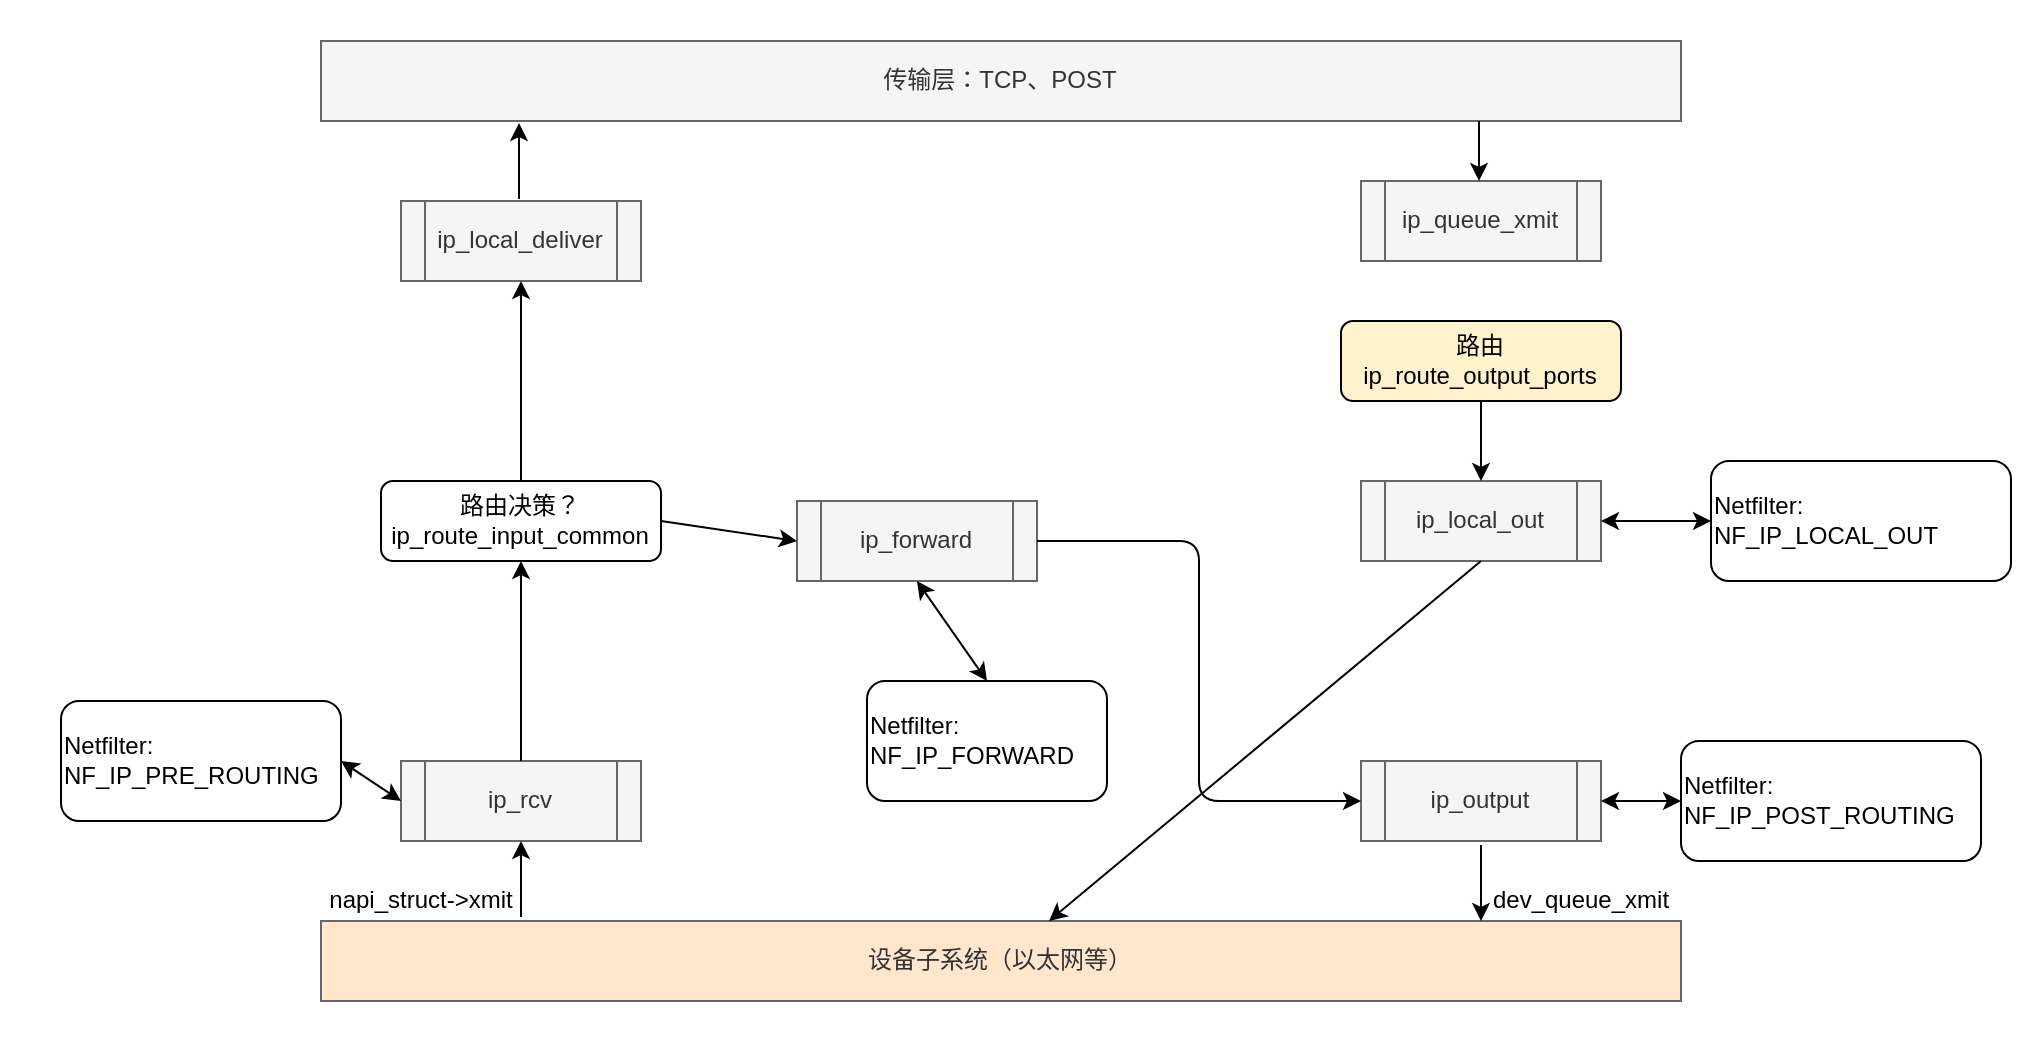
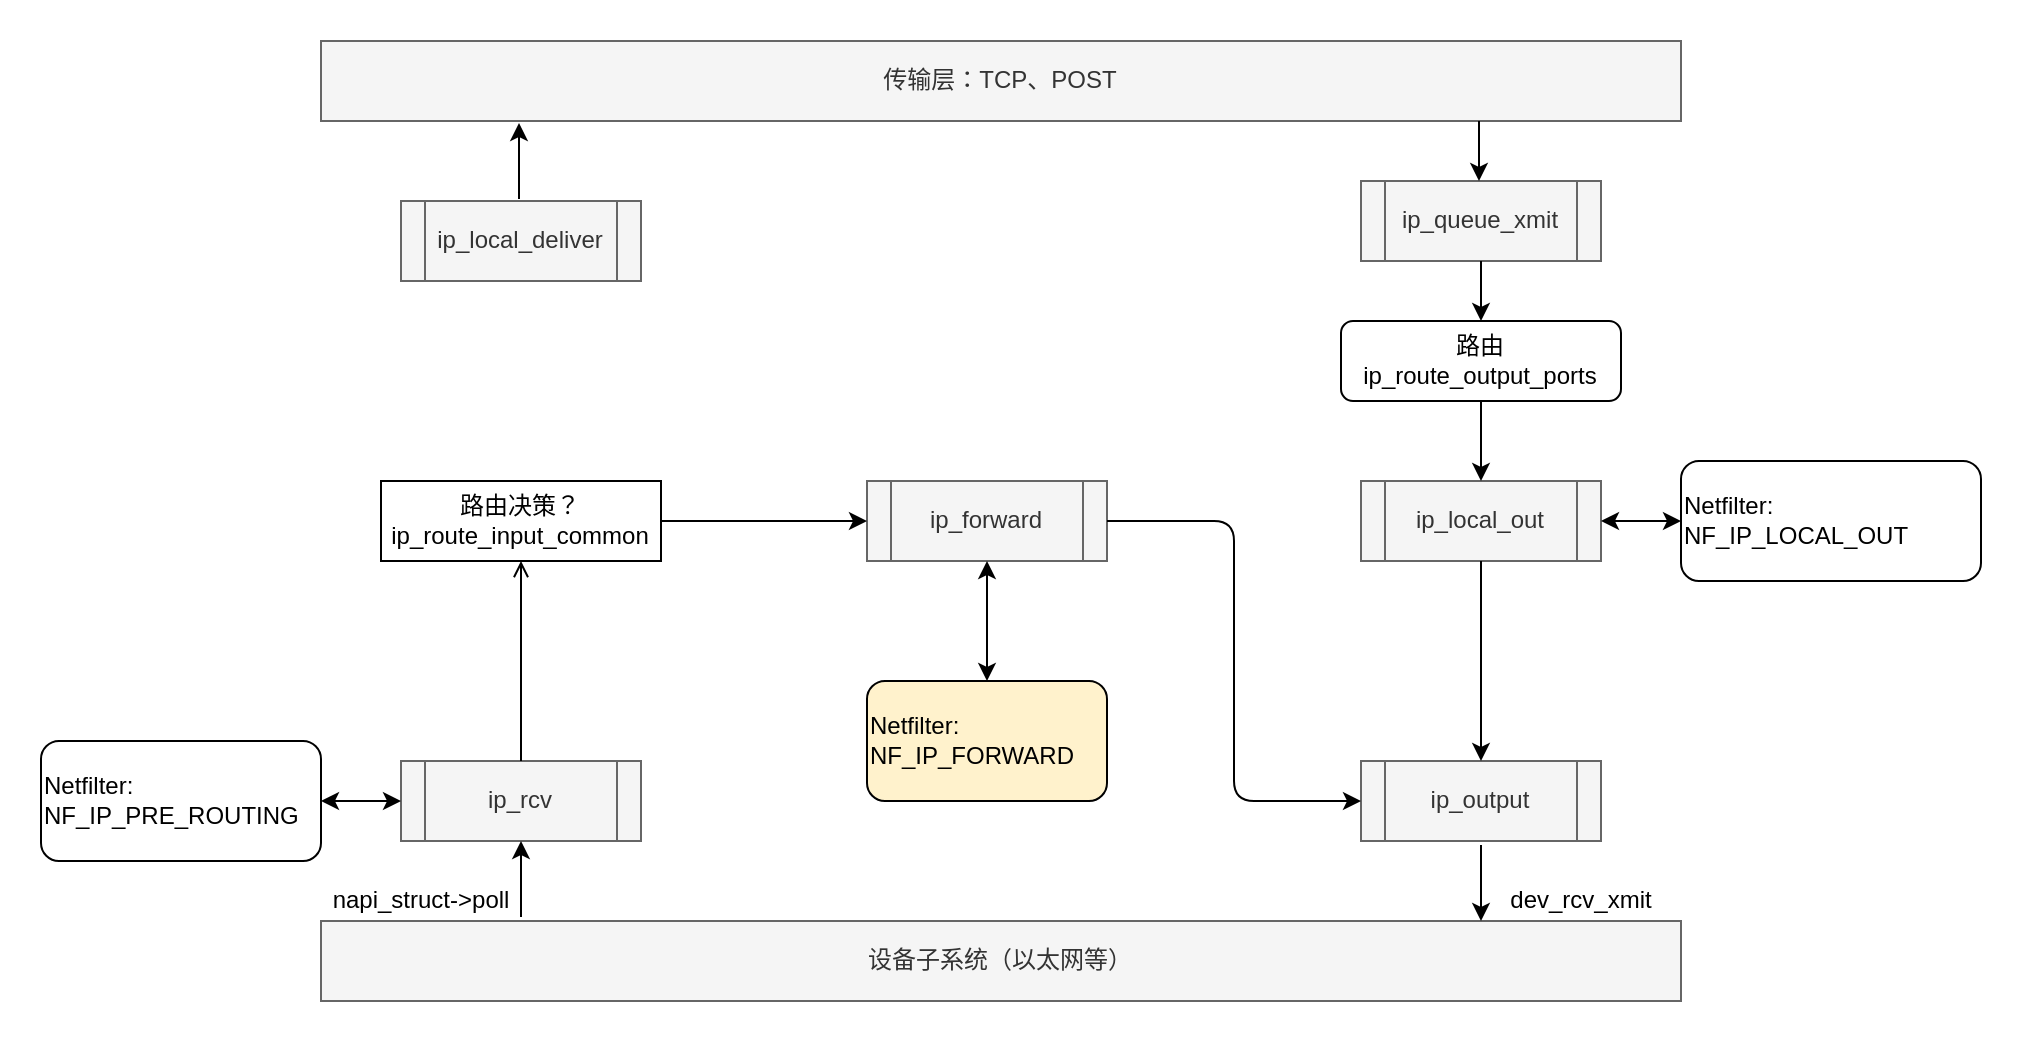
none -> (1481, 284)
(1481, 361) -> (1481, 361)
(521, 388) -> none
(521, 521) -> (521, 521)
(1861, 521) -> (1831, 521)
(917, 541) -> (987, 521)
(521, 576) -> (521, 572)
(1359, 662) -> (1481, 654)
(987, 741) -> (987, 741)
(201, 761) -> (181, 801)
(1641, 801) -> none
(1831, 801) -> none
(422, 901) -> (422, 901)
(1582, 901) -> (1582, 901)
(1001, 961) -> (1001, 961)
